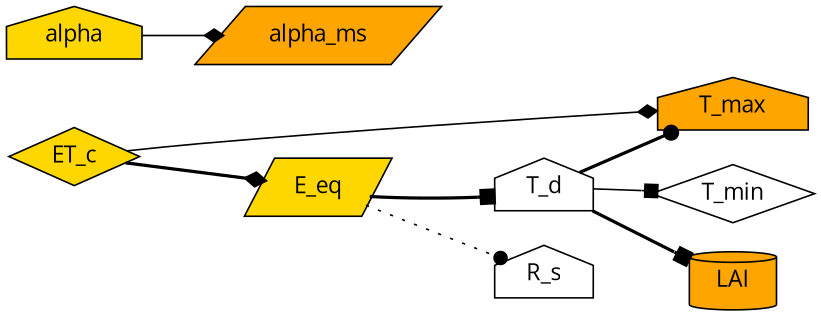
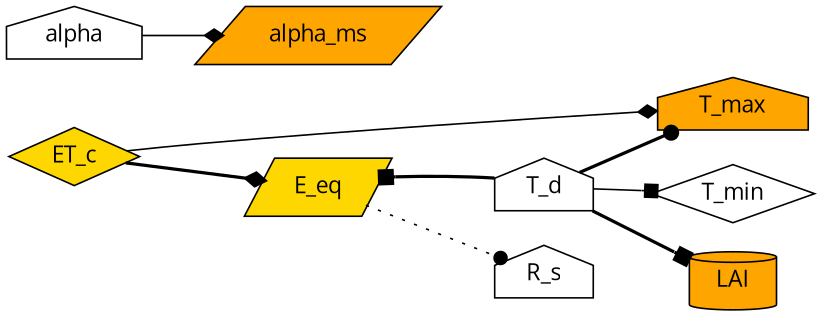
(74, 36) -> (74, 36)
(424, 198) -> (445, 176)
